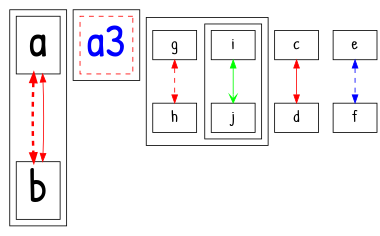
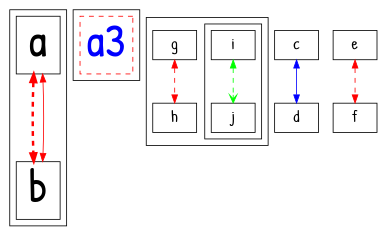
(233, 81) -> (233, 81)
(297, 81) -> (297, 81)
(355, 81) -> (355, 81)
